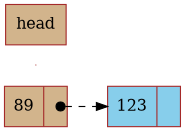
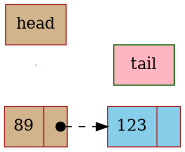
none -> (144, 65)
